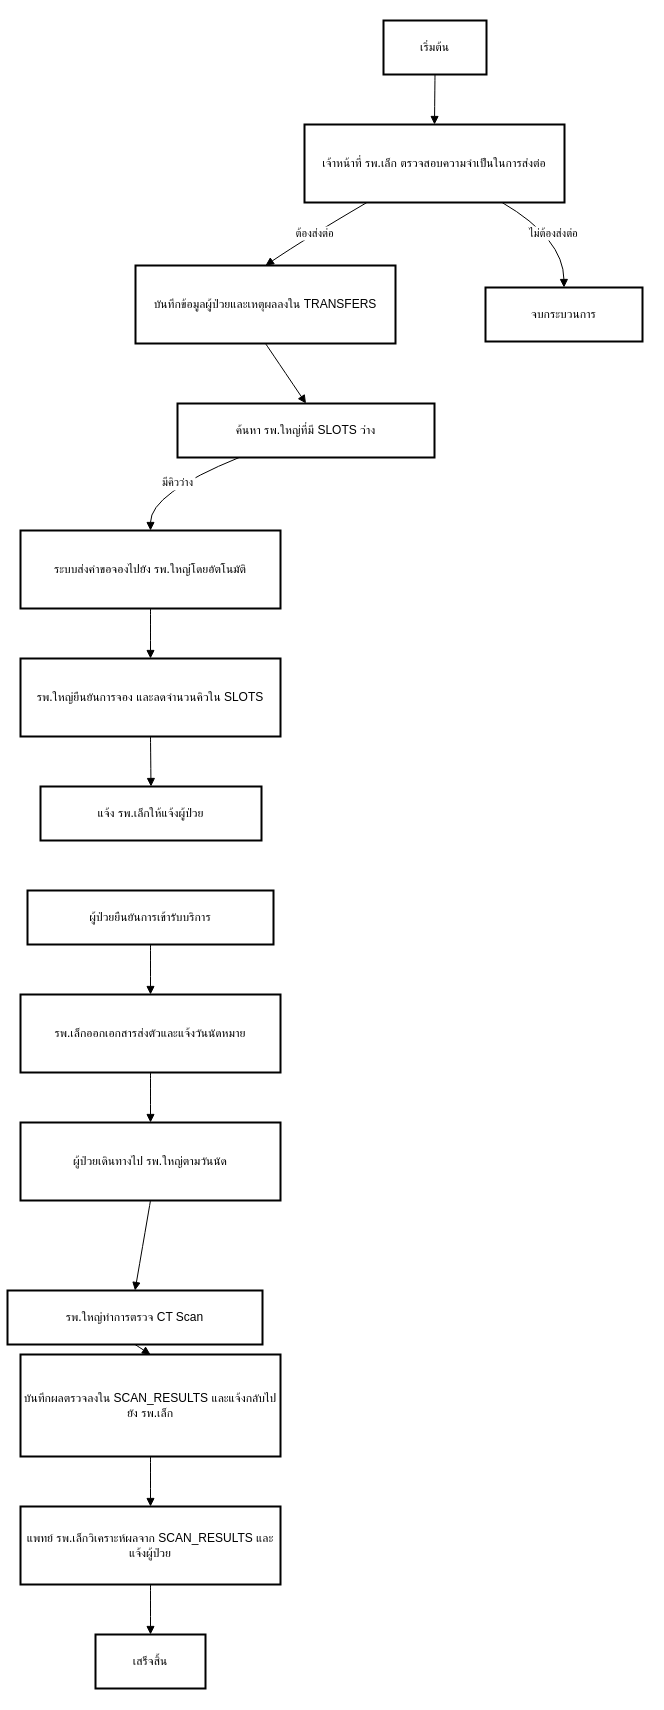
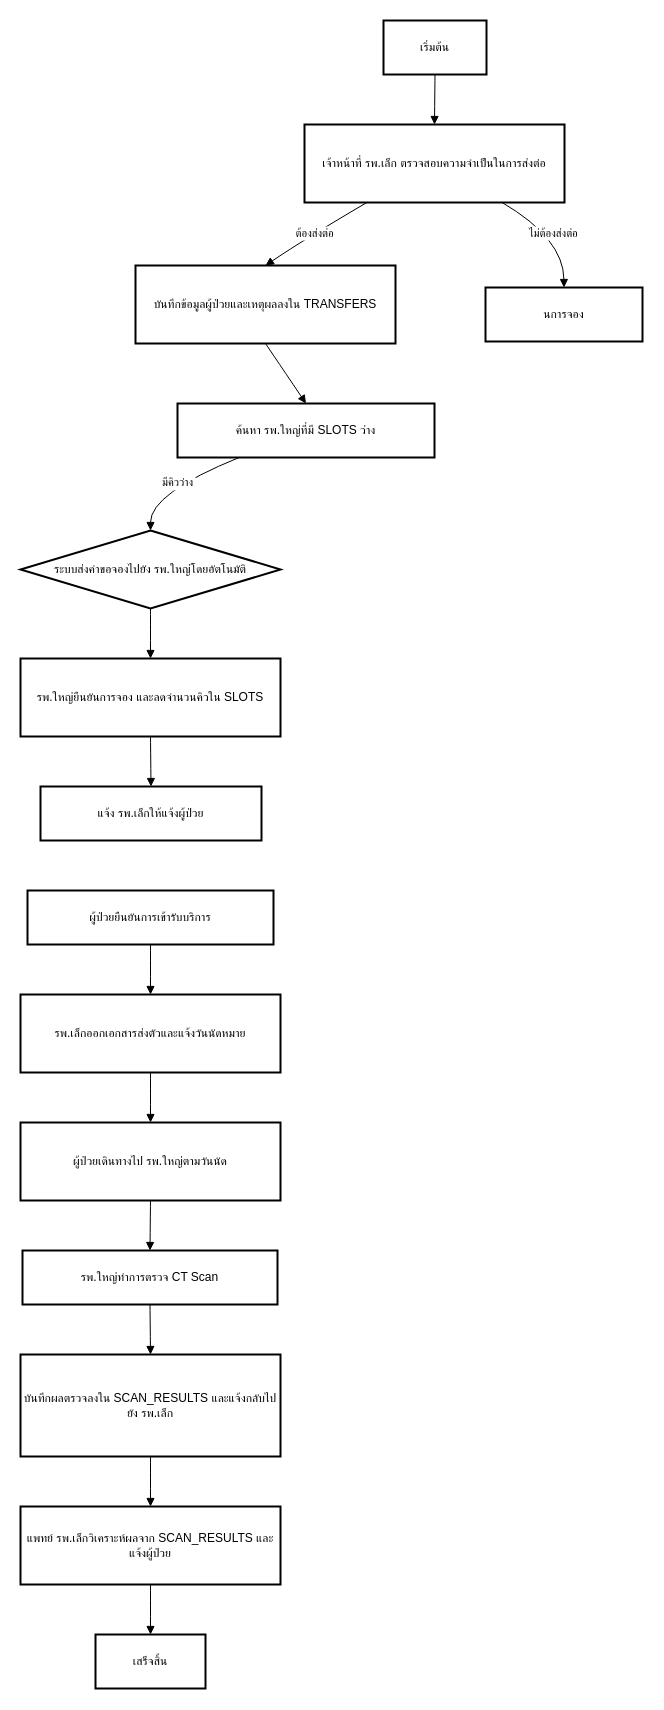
(564, 315) -> (564, 315)
(151, 570) -> (151, 570)
(135, 1318) -> (150, 1278)
